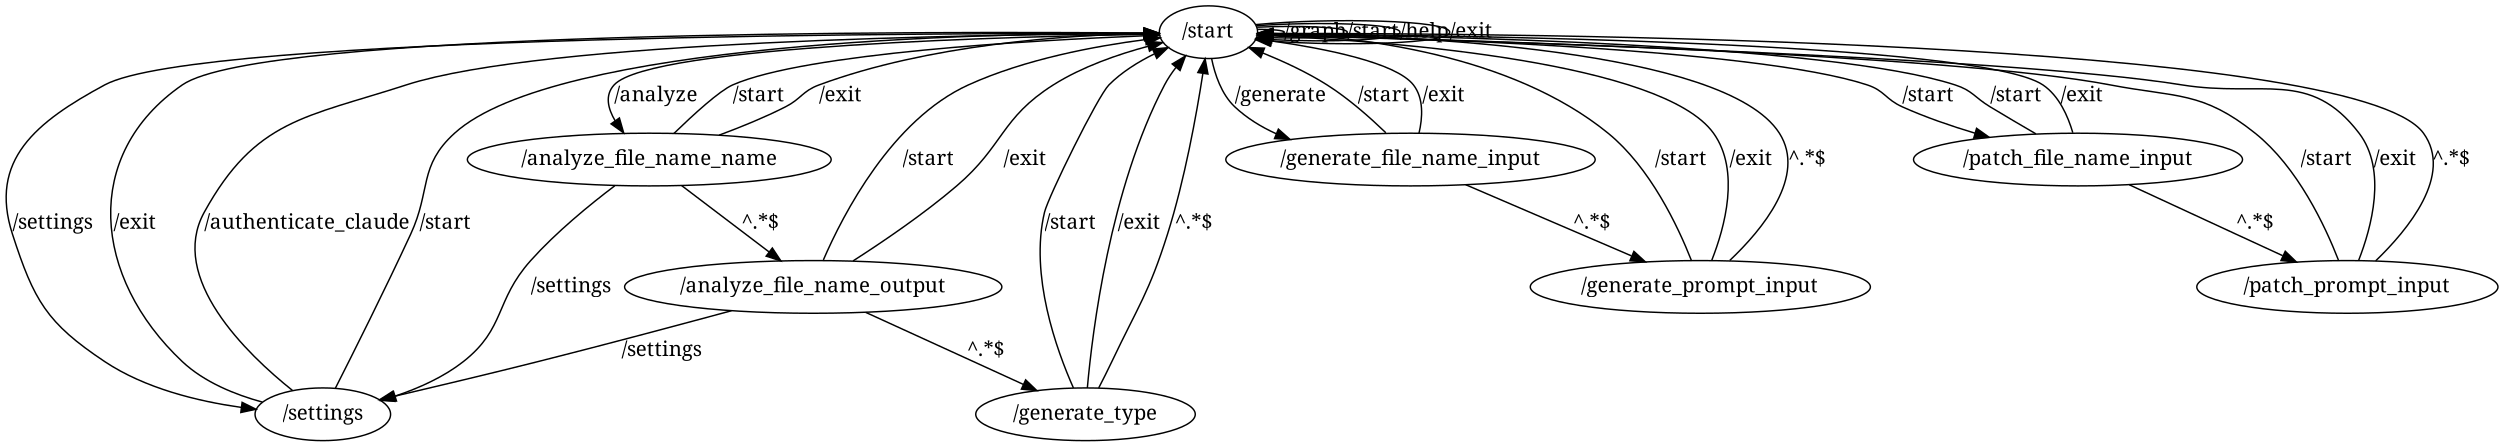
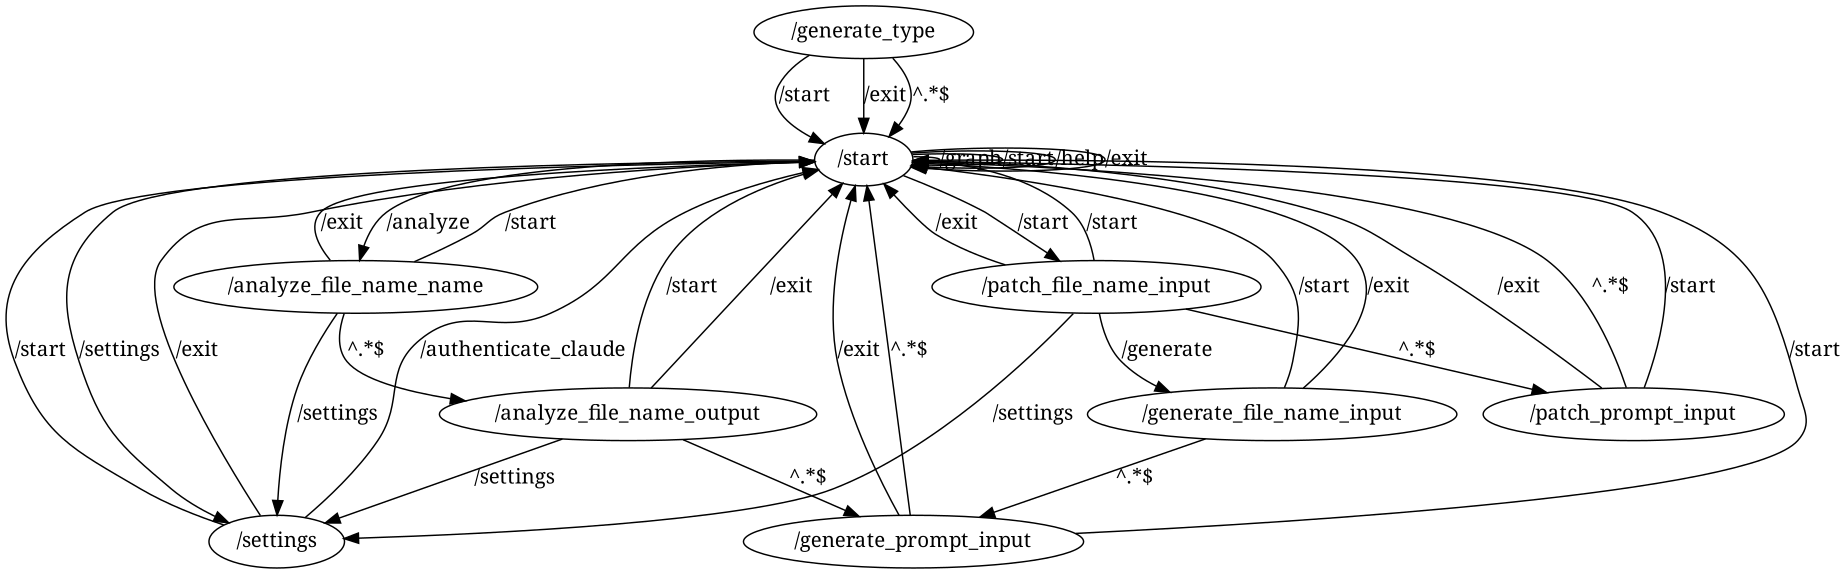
(1233, 105) -> (1118, 358)
(945, 348) -> (764, 475)
none -> (746, 509)
